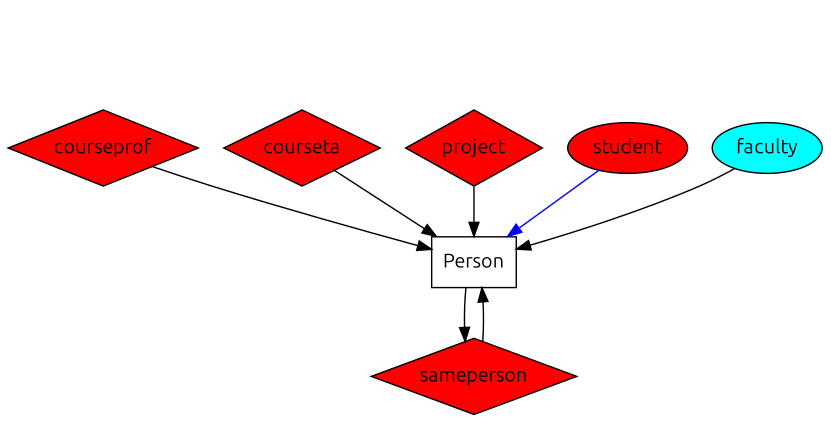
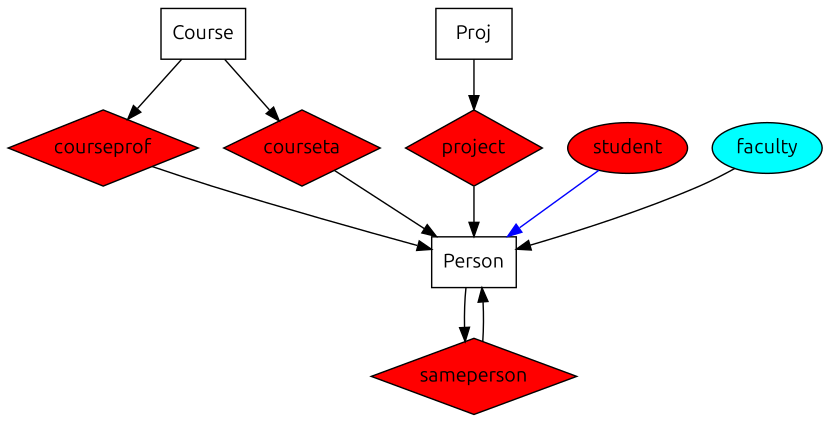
none -> (203, 34)
none -> (474, 34)
